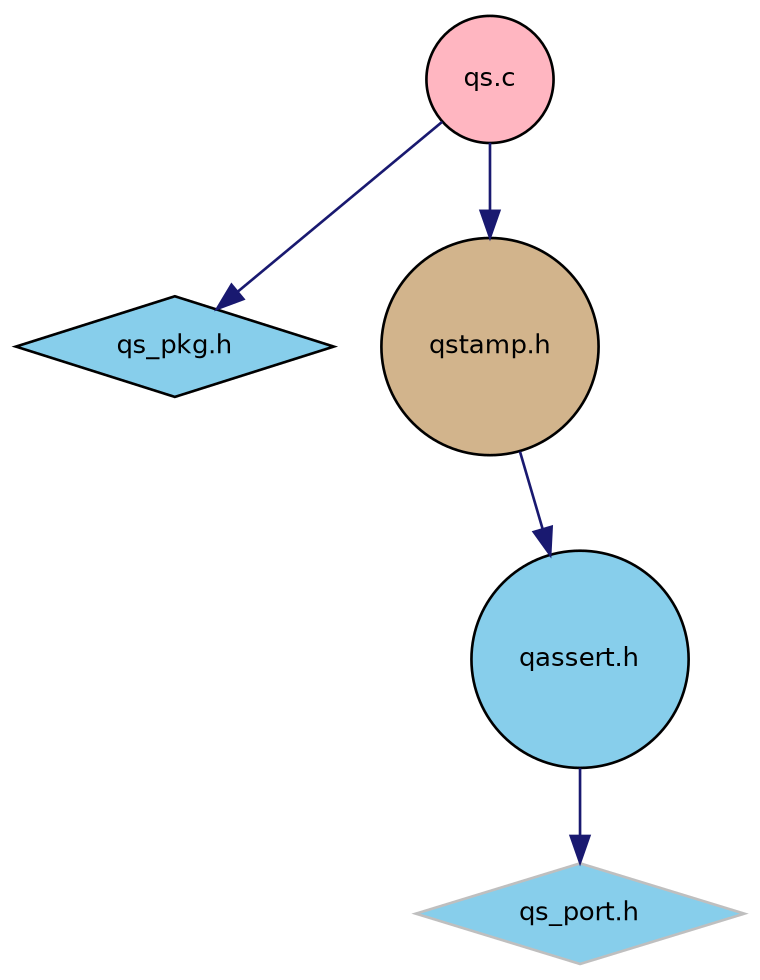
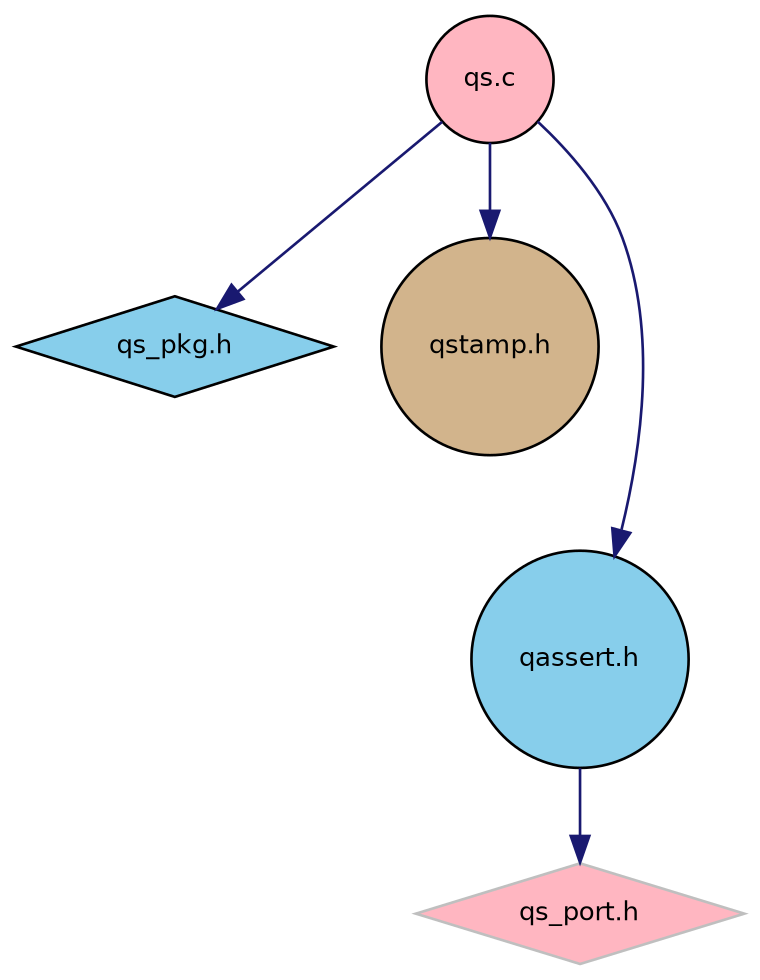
(531, 490) -> (640, 311)
(580, 914) -> (580, 914)
